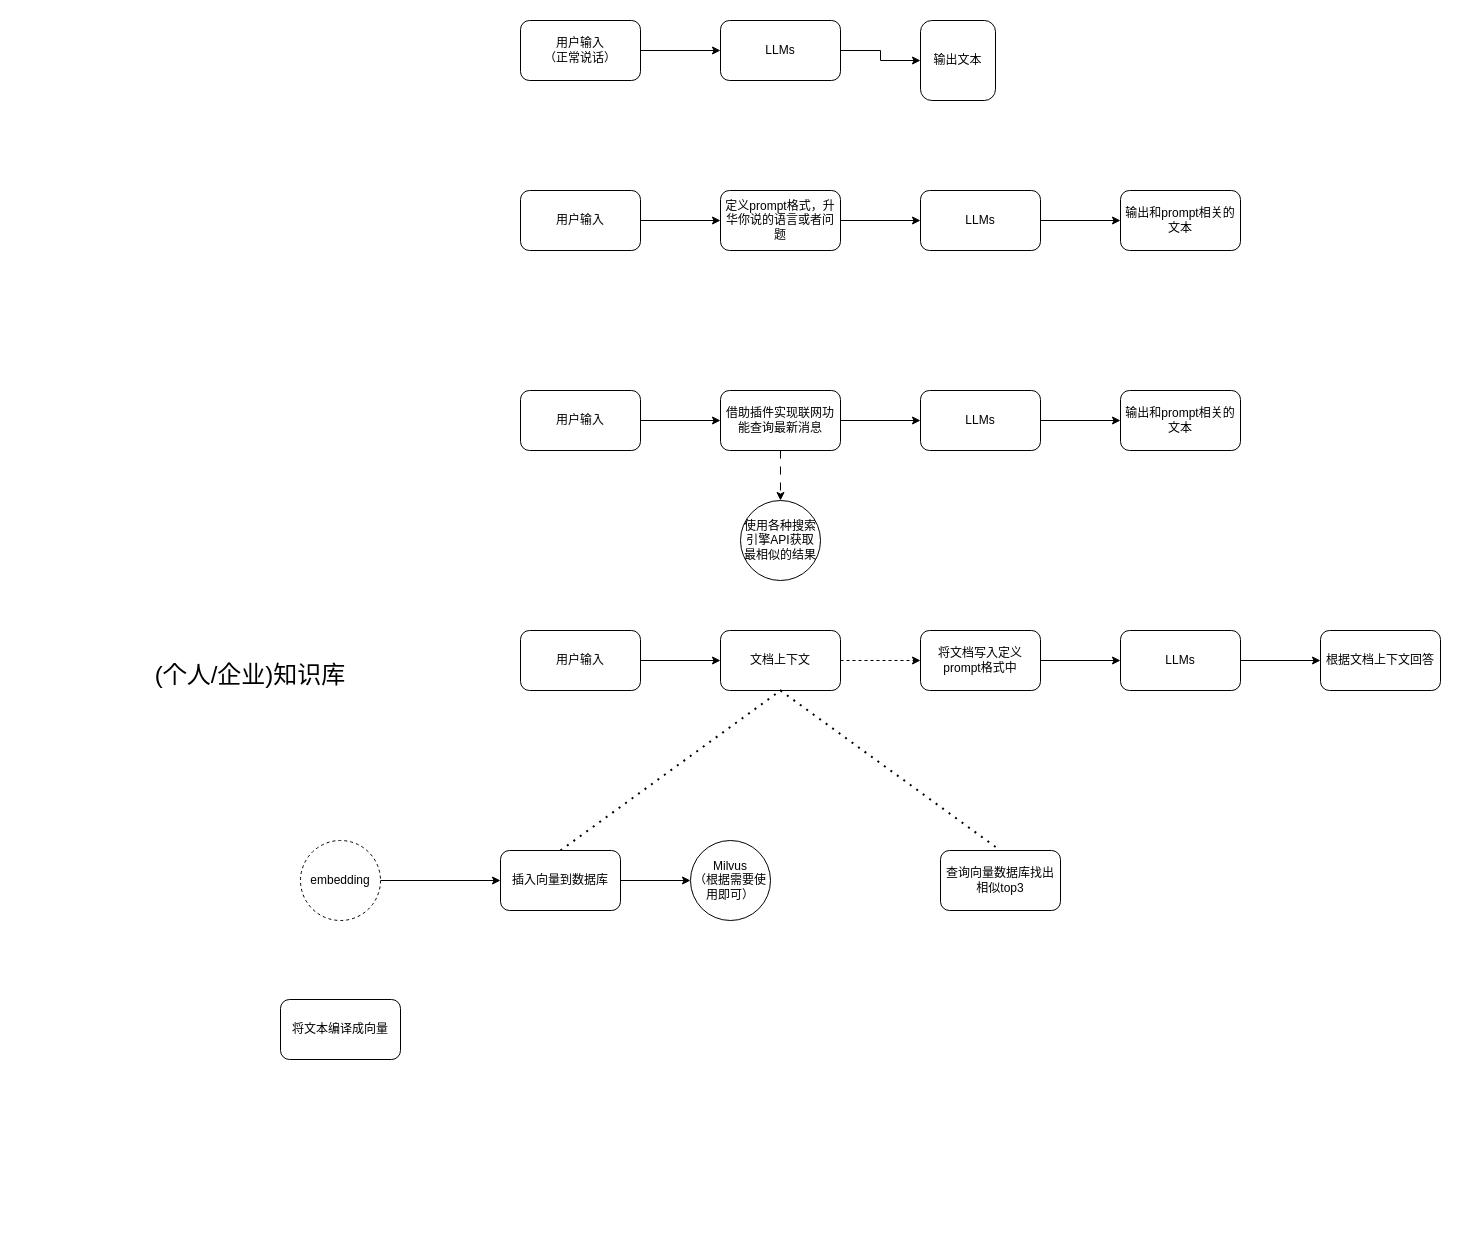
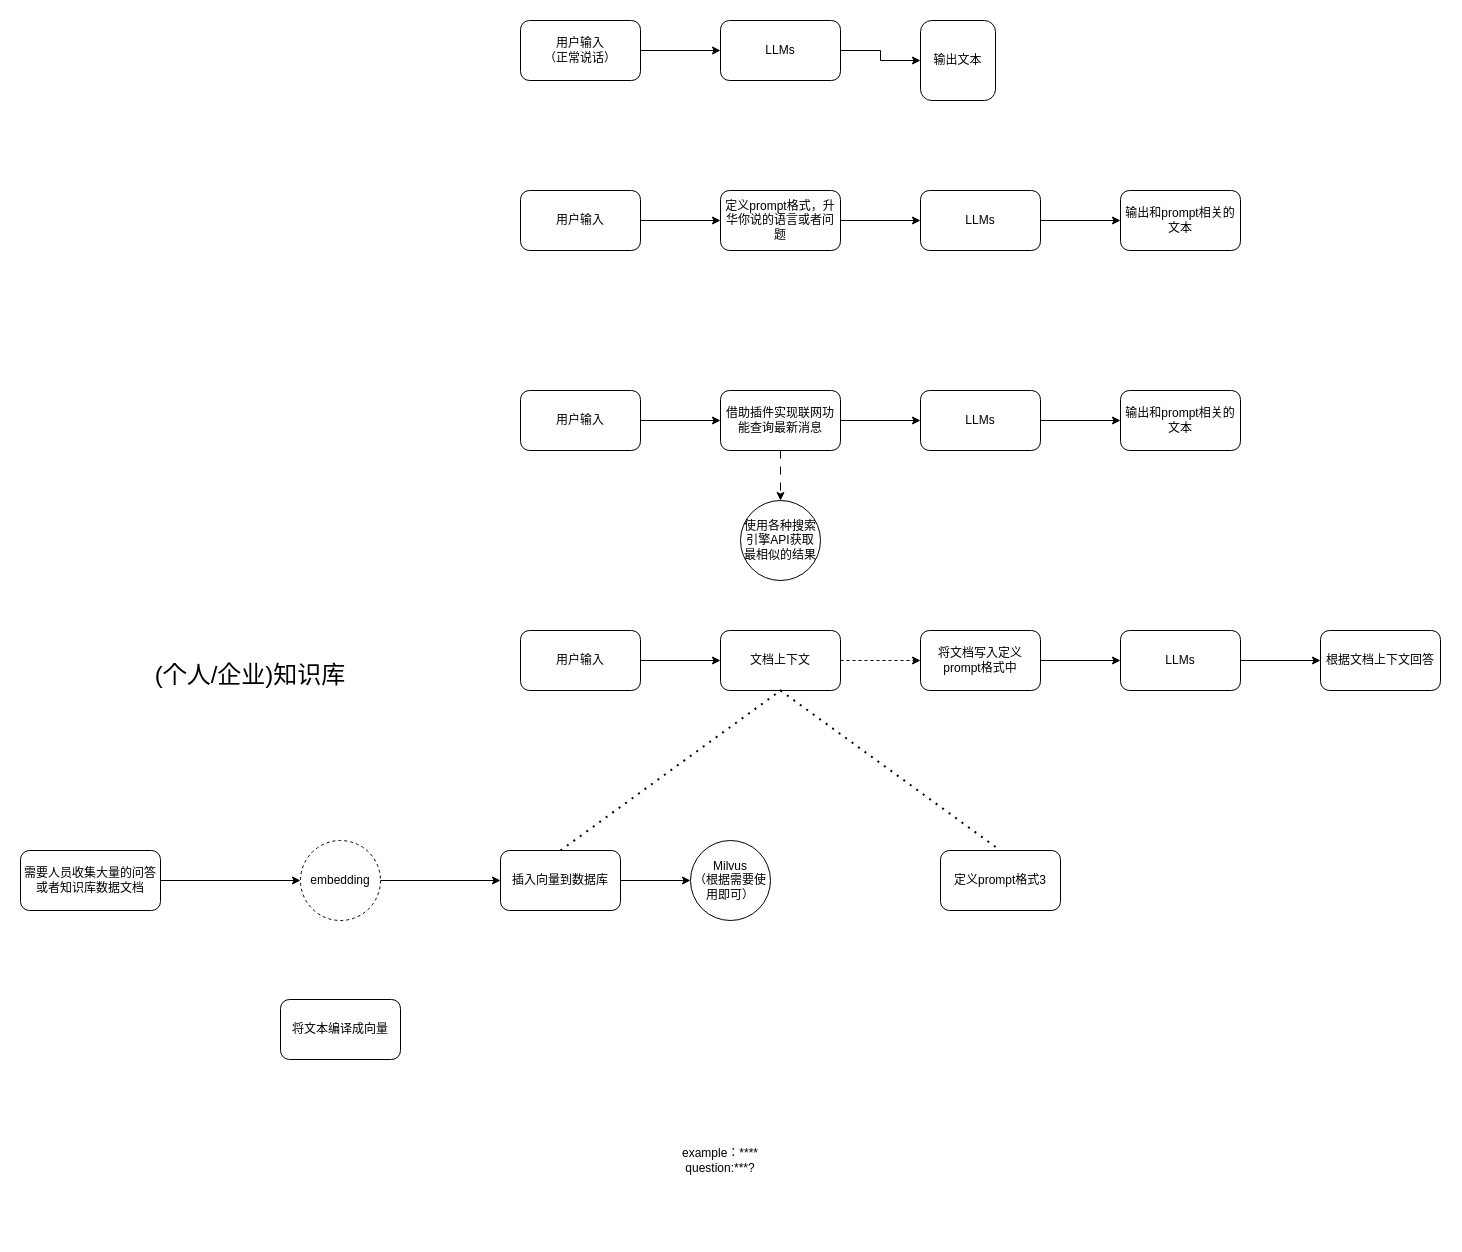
none -> (91, 881)
none -> (227, 881)
(1001, 881) -> (1001, 881)
none -> (721, 1161)
